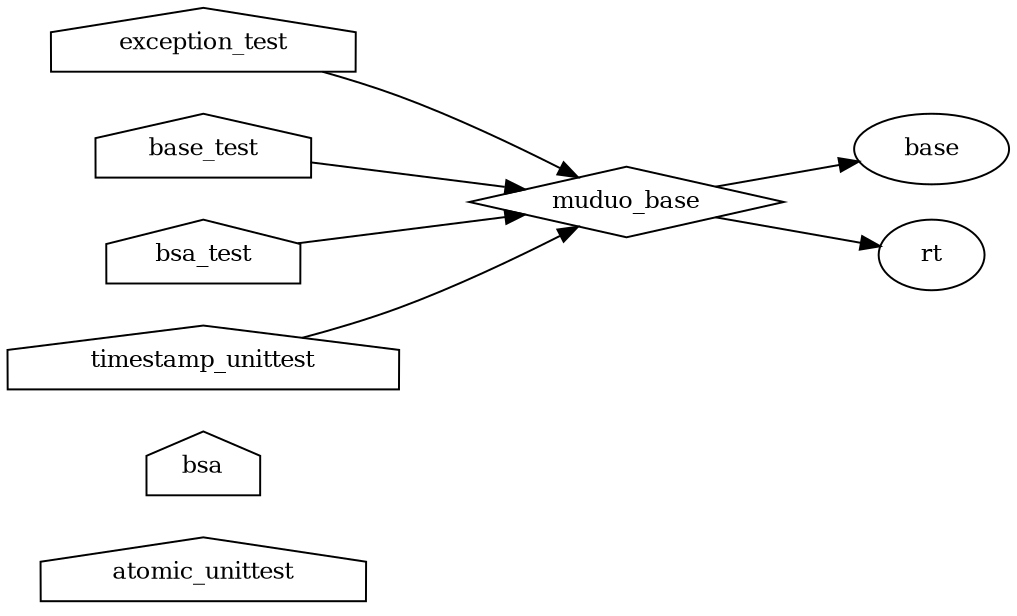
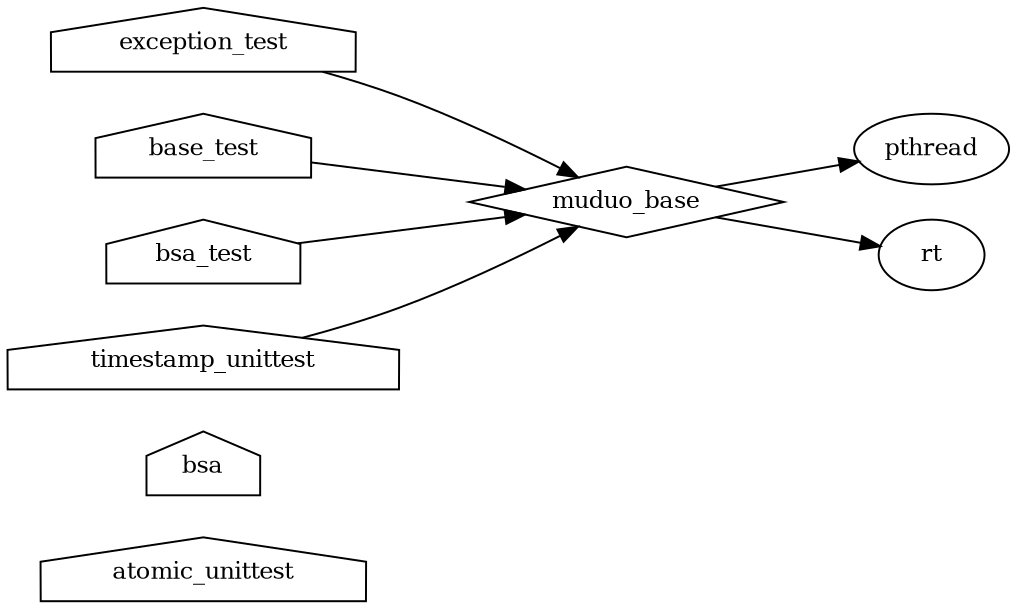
(932, 149) -> (932, 149)
